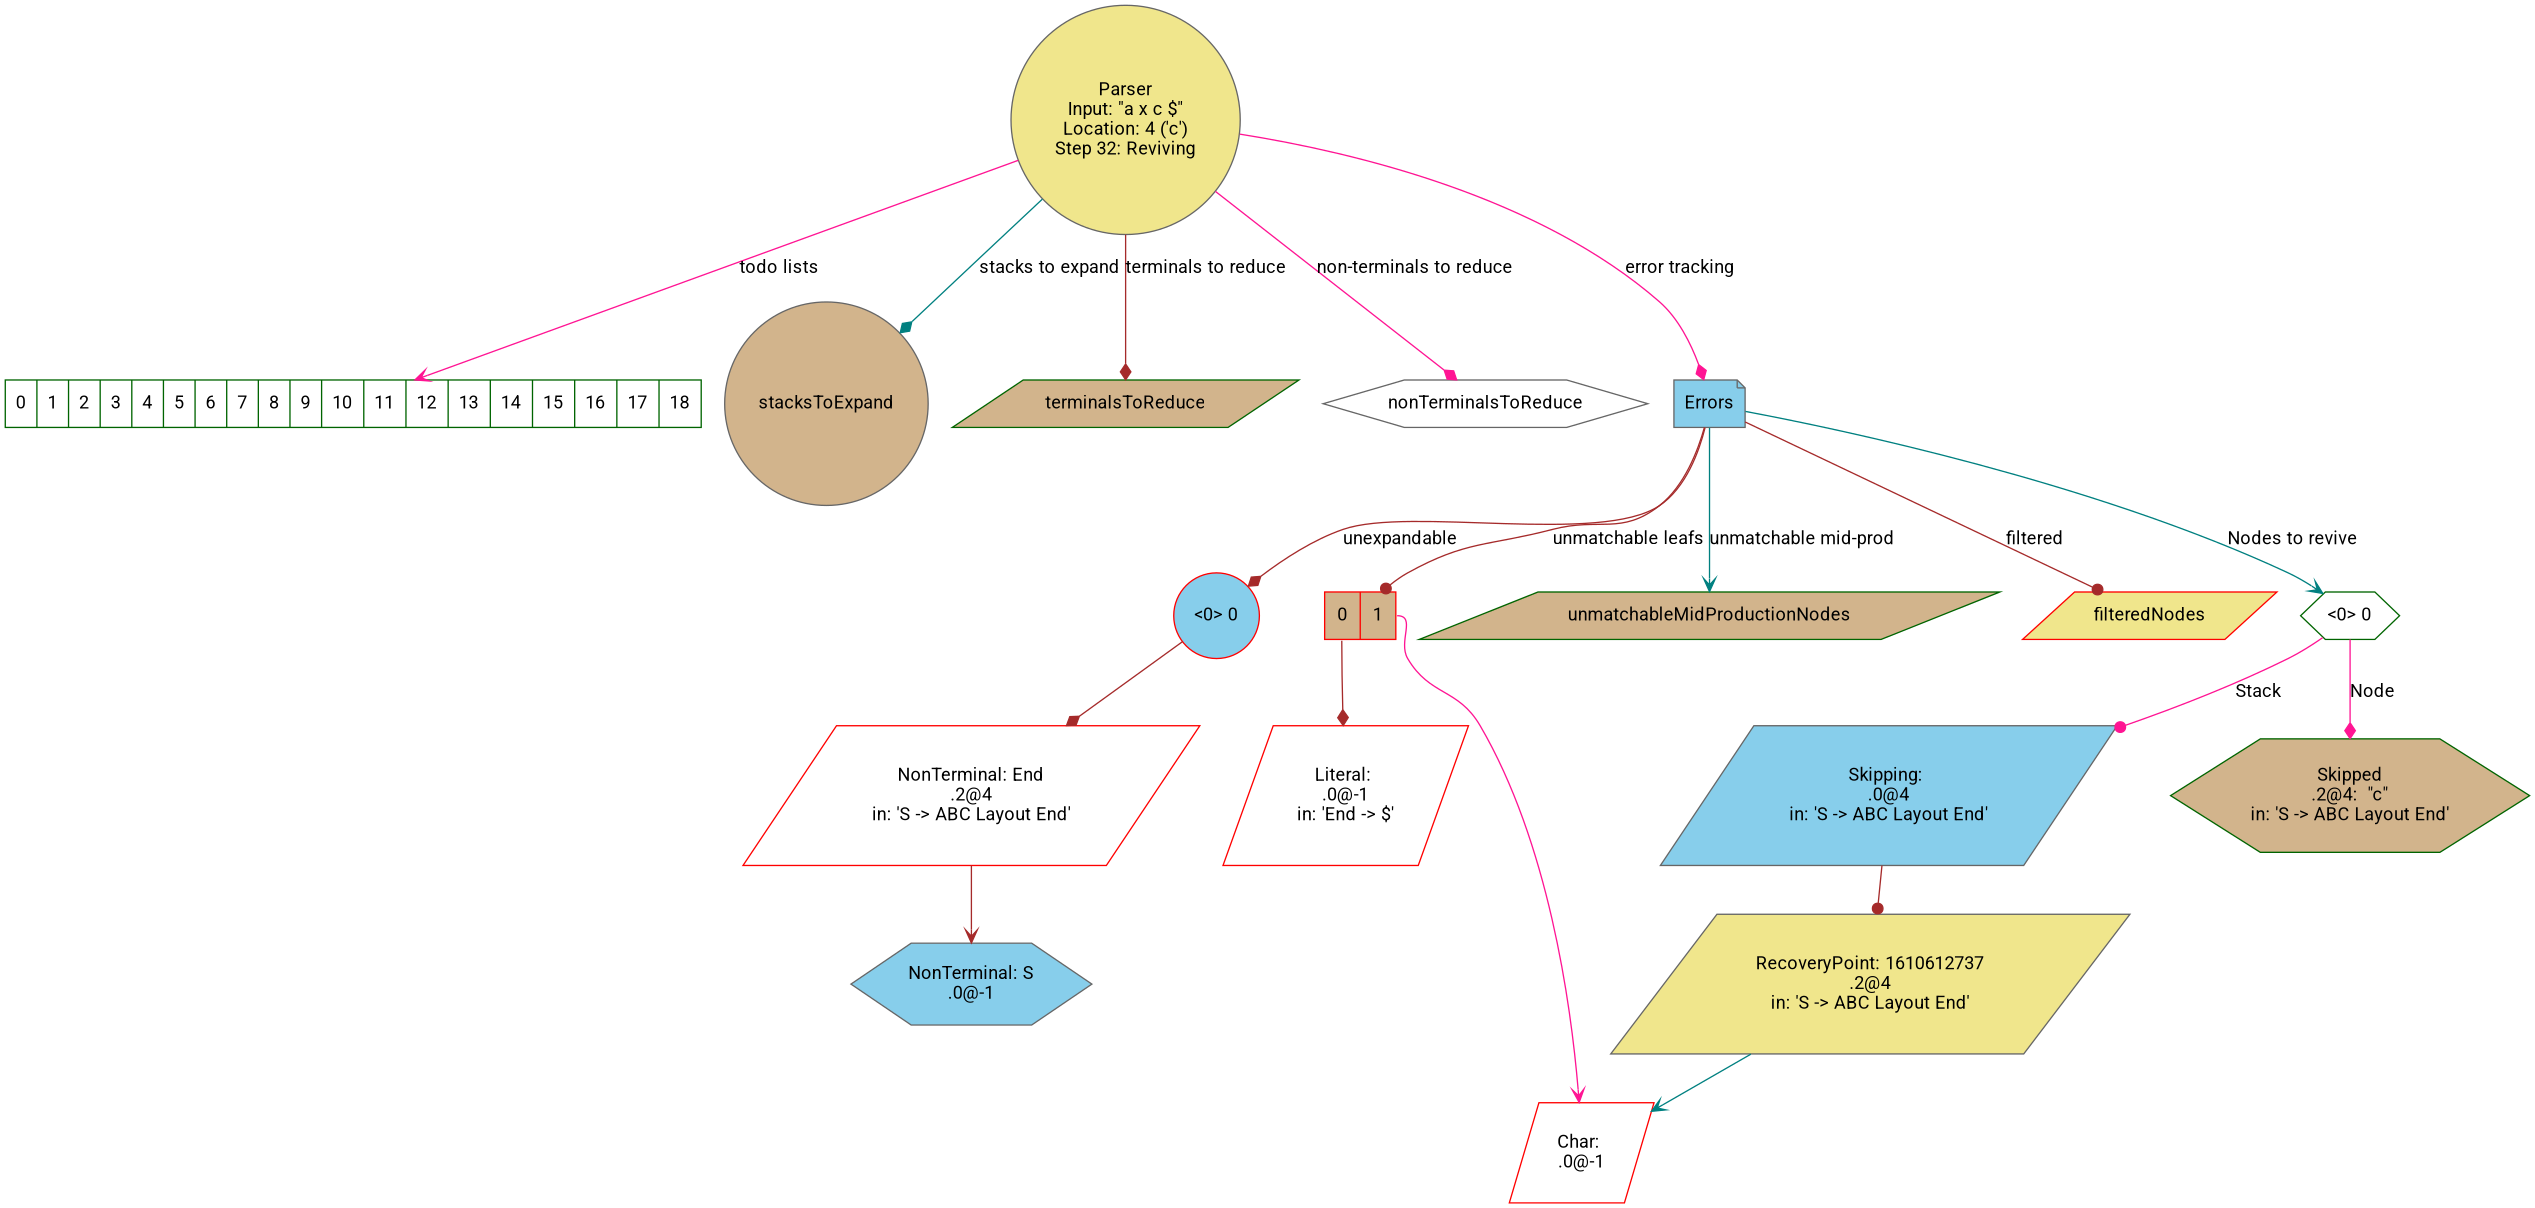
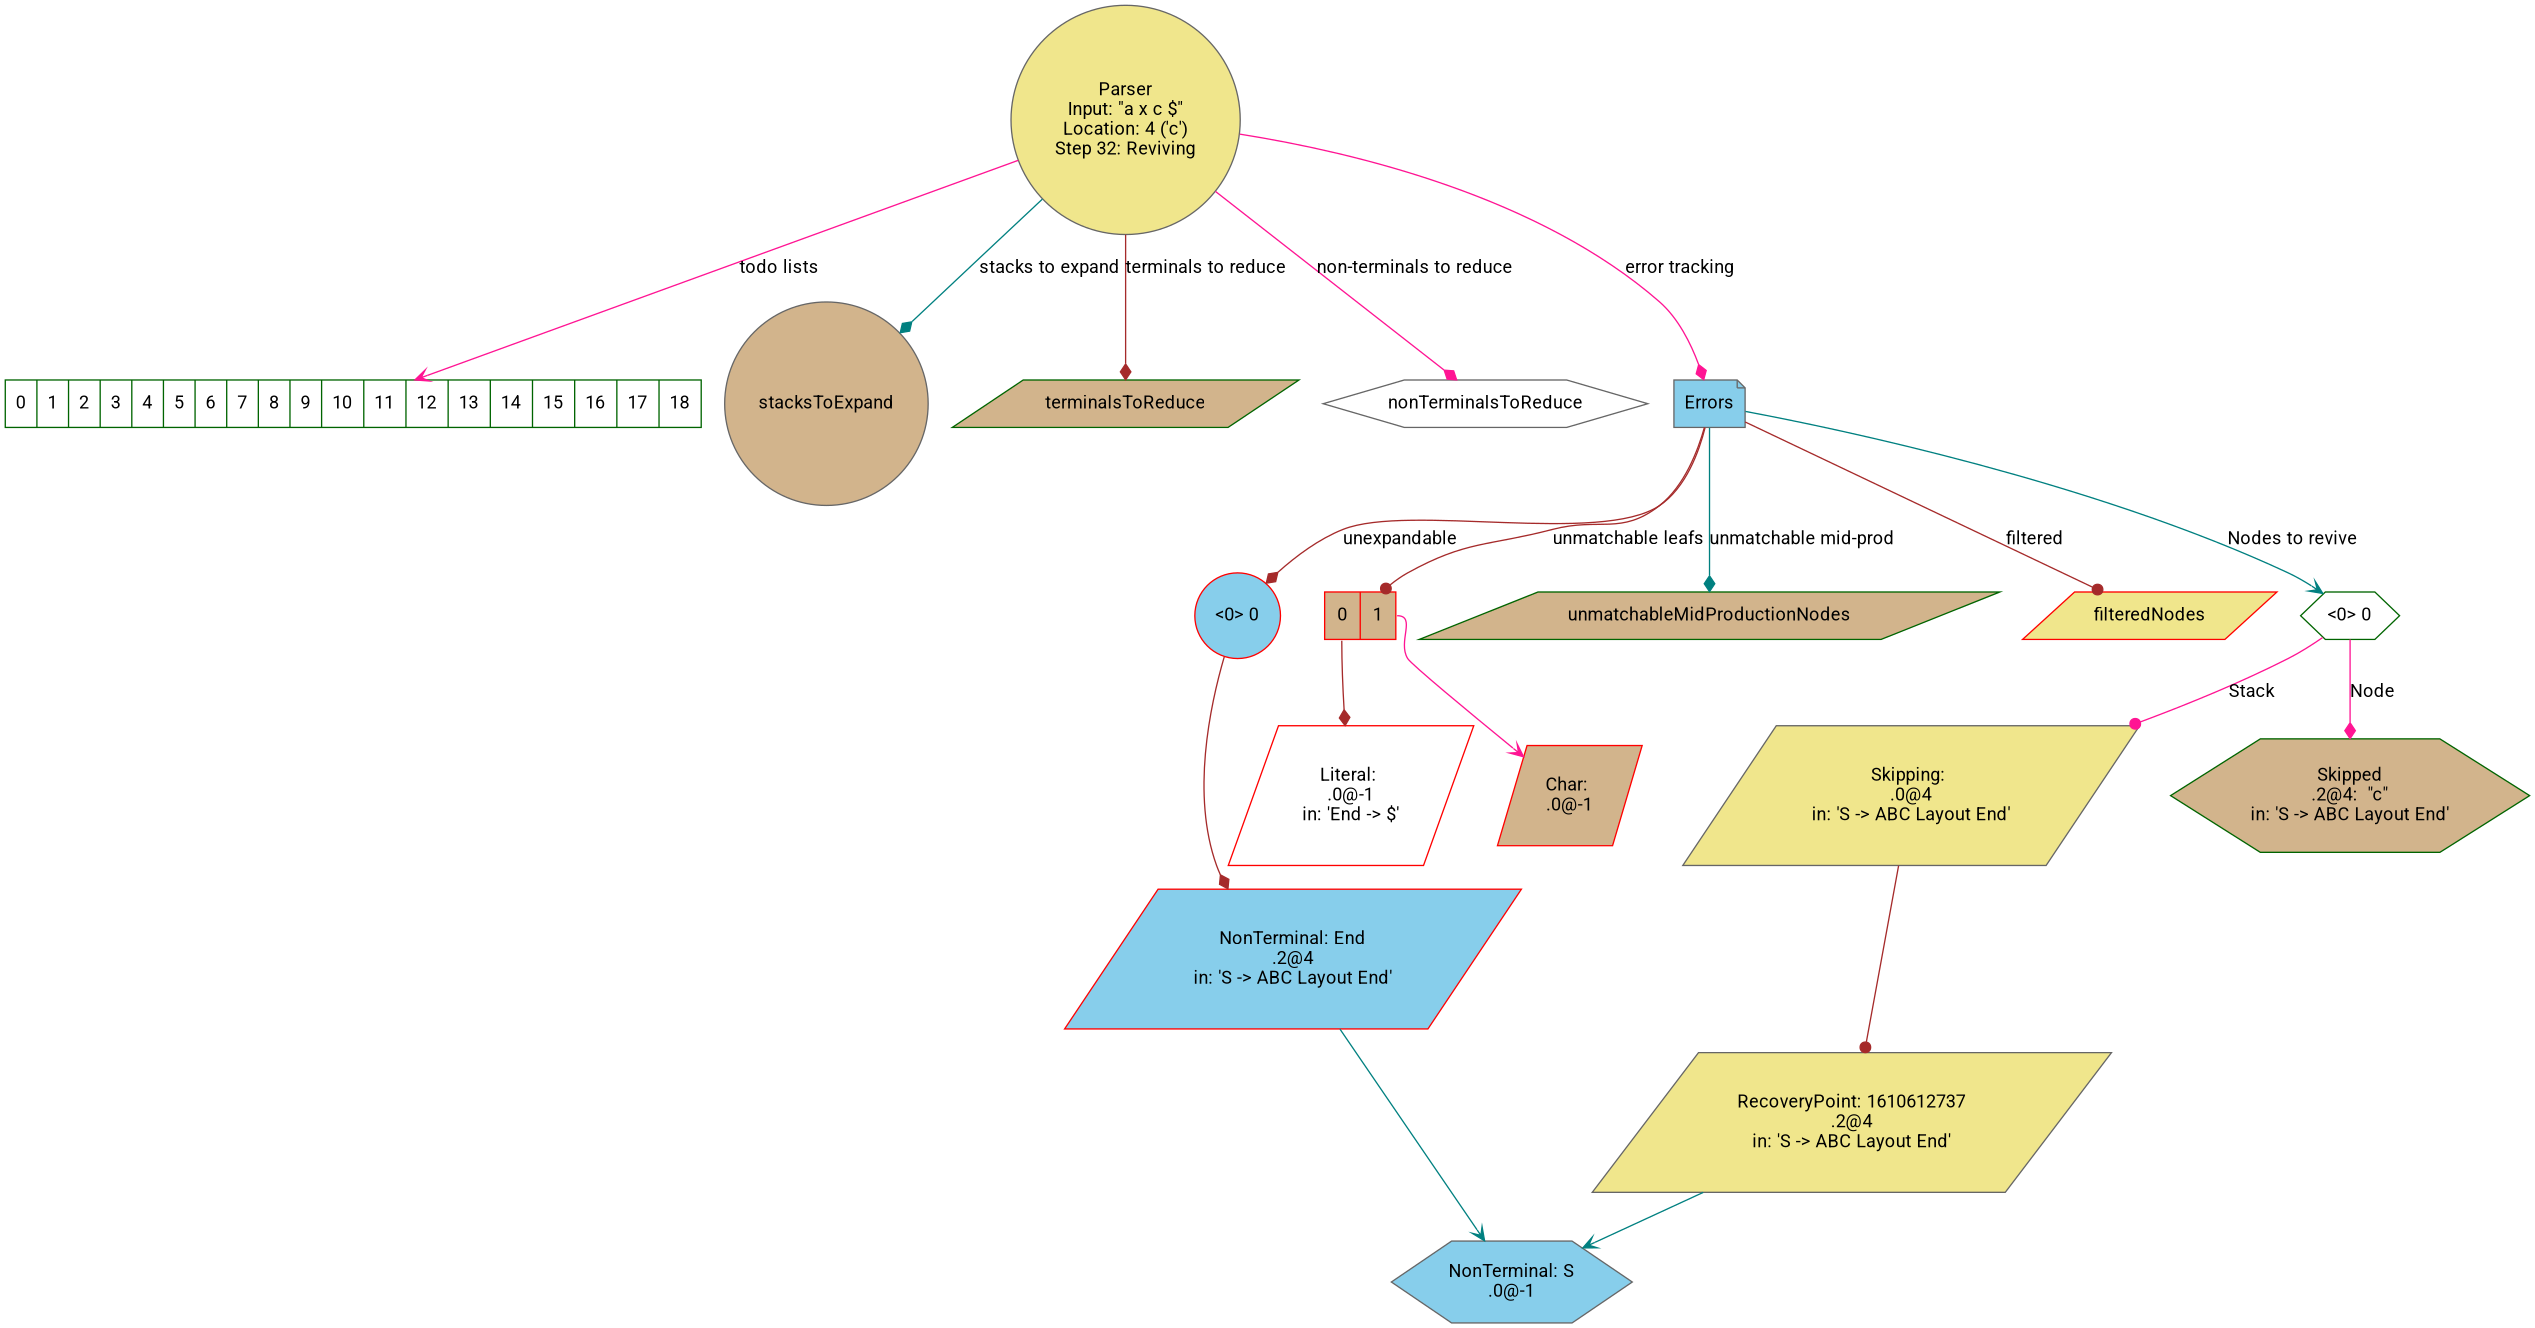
(1710, 503) -> (1710, 502)
(971, 796) -> (1293, 959)
(1889, 796) -> (1911, 796)
(971, 898) -> (1408, 1129)
(1707, 1079) -> (1649, 1217)
(1582, 1153) -> (1570, 796)
